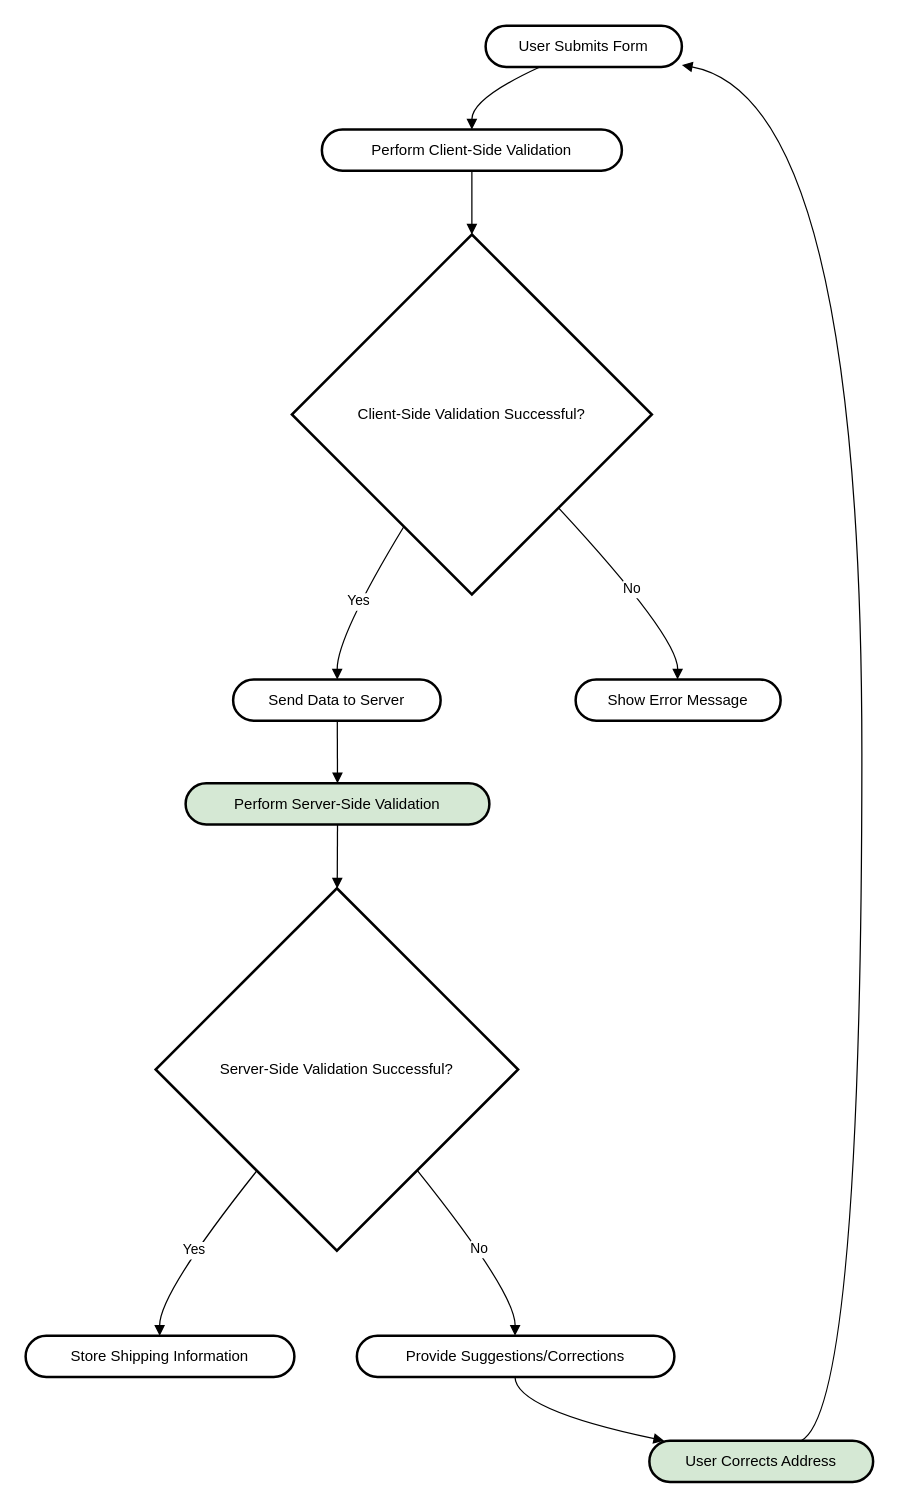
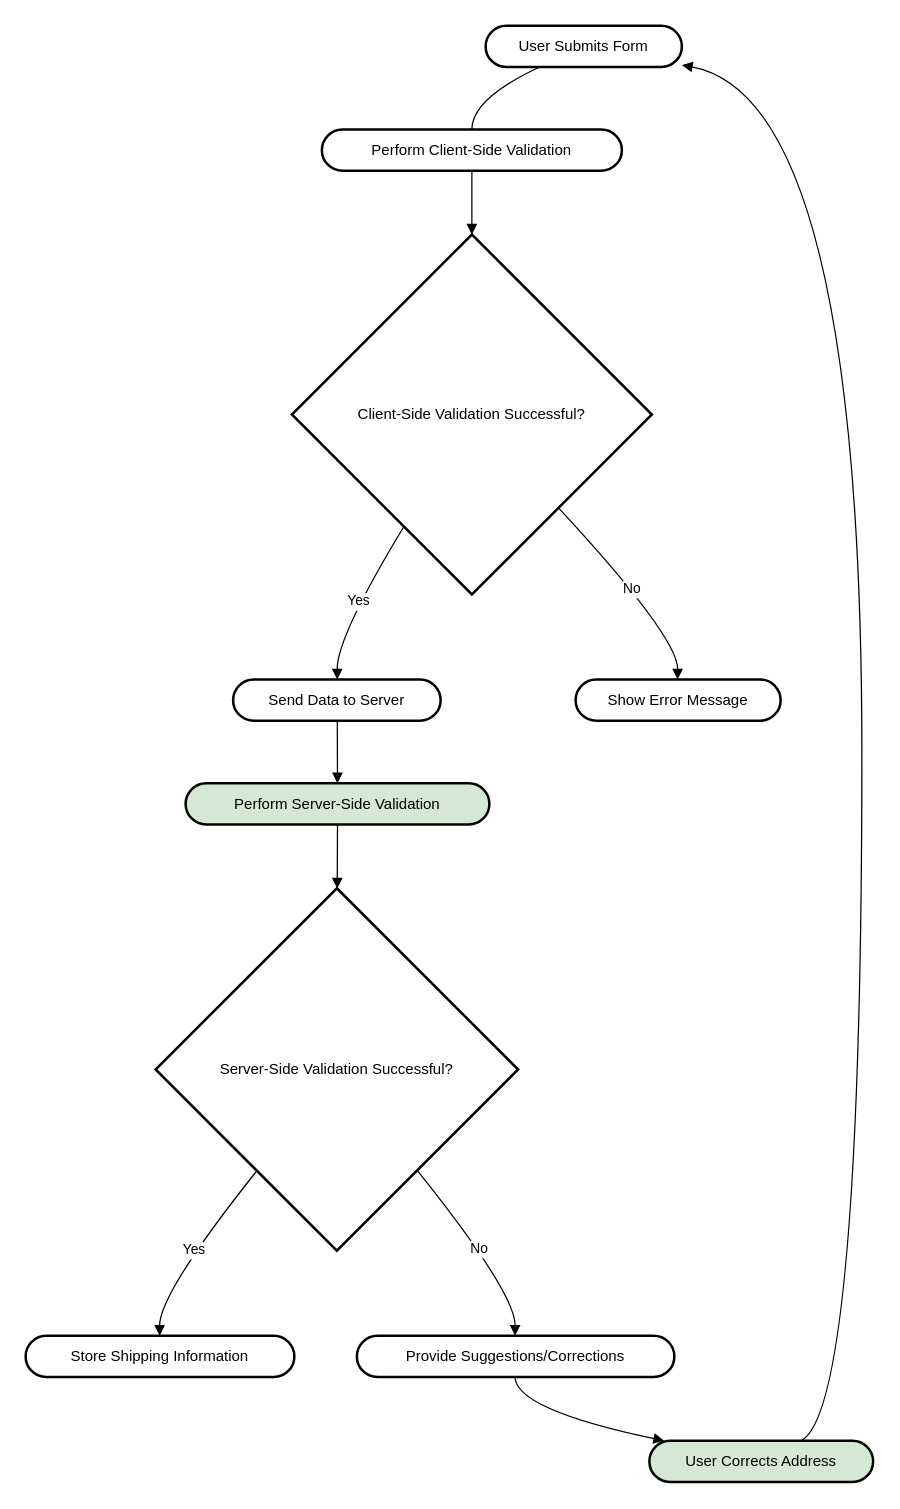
(491, 94) -> (488, 99)
